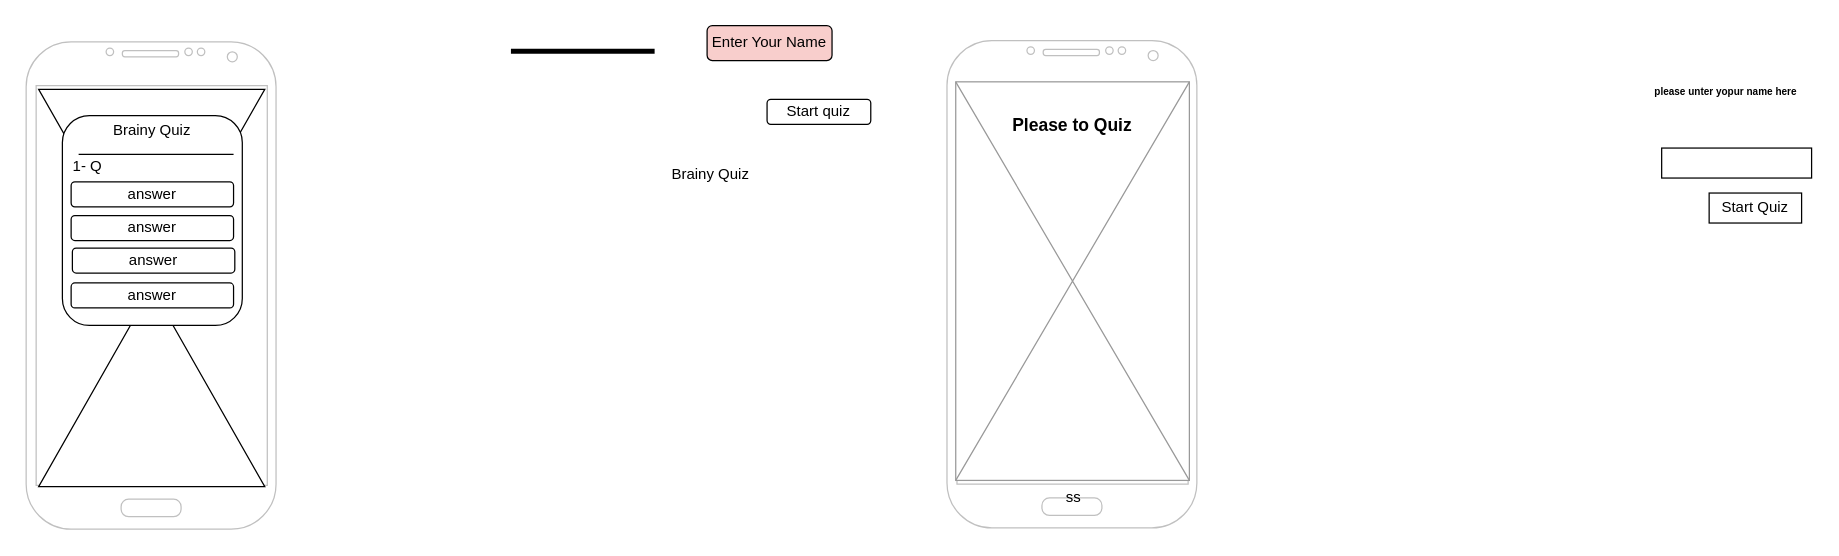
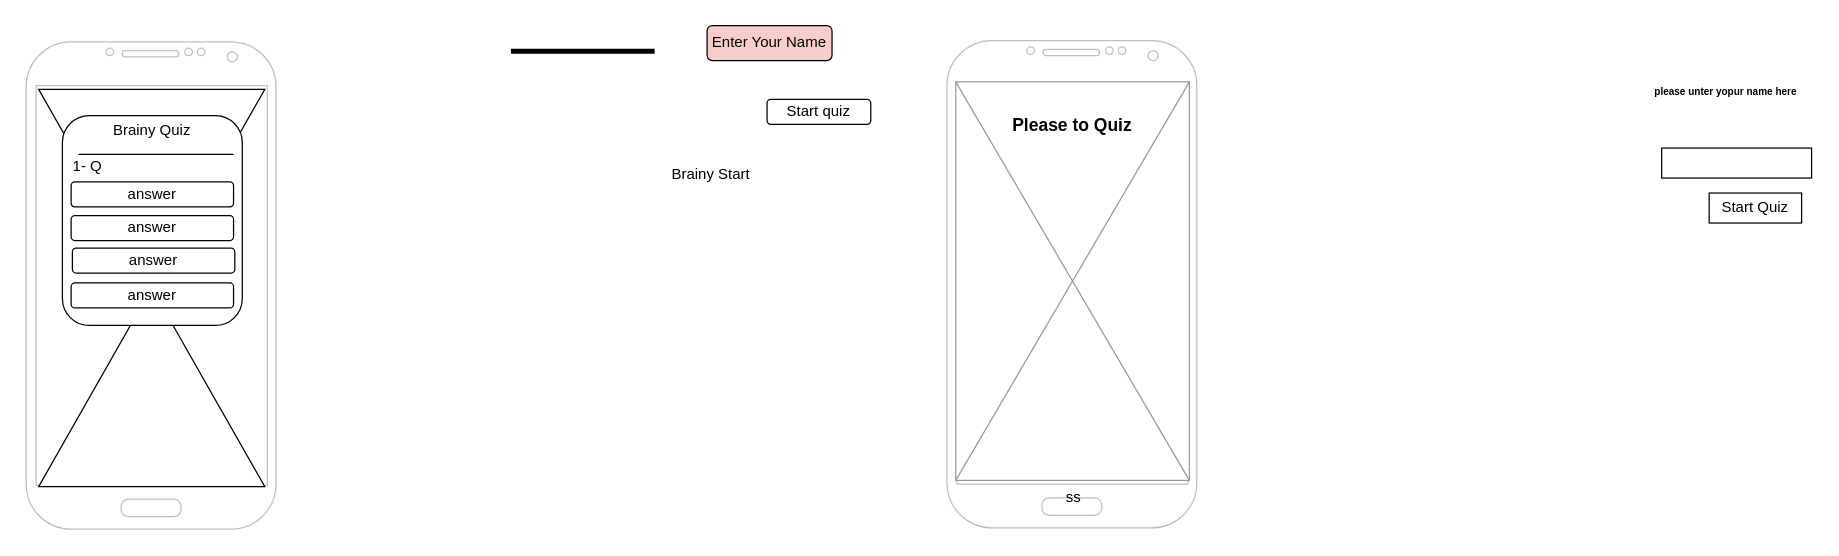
(712, 174) -> (718, 174)
